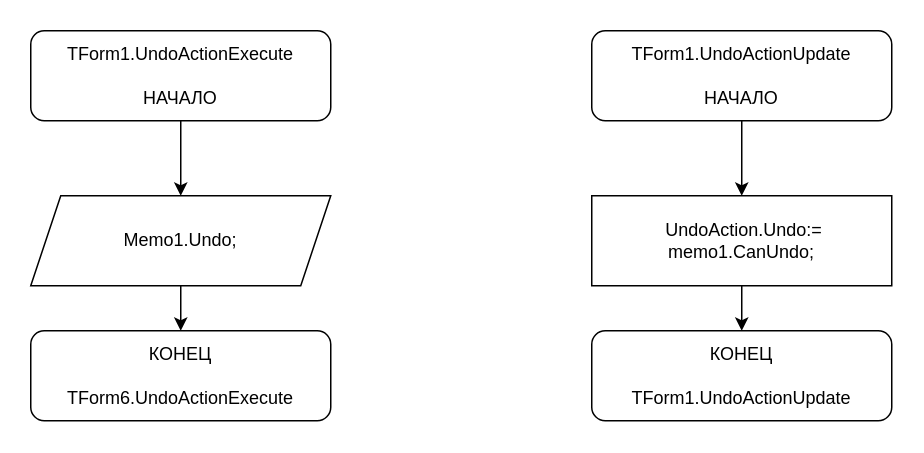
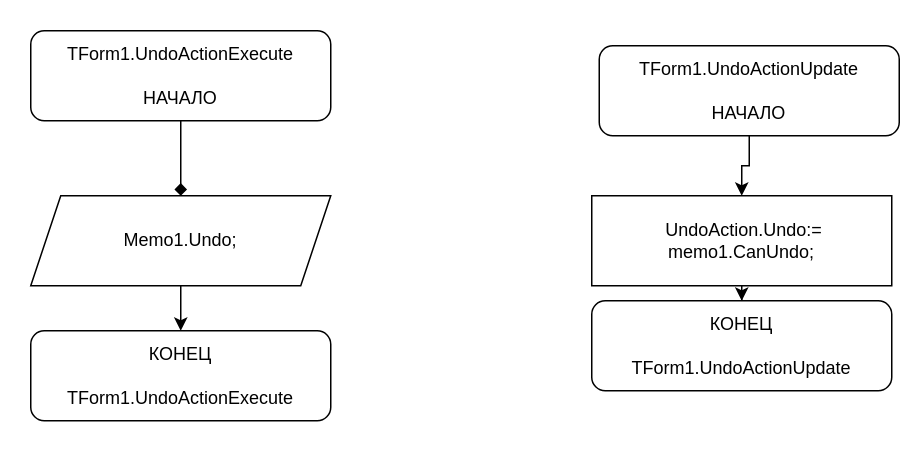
(742, 76) -> (749, 91)
(181, 184) -> (181, 183)
(181, 376) -> (181, 376)
(742, 376) -> (742, 346)
